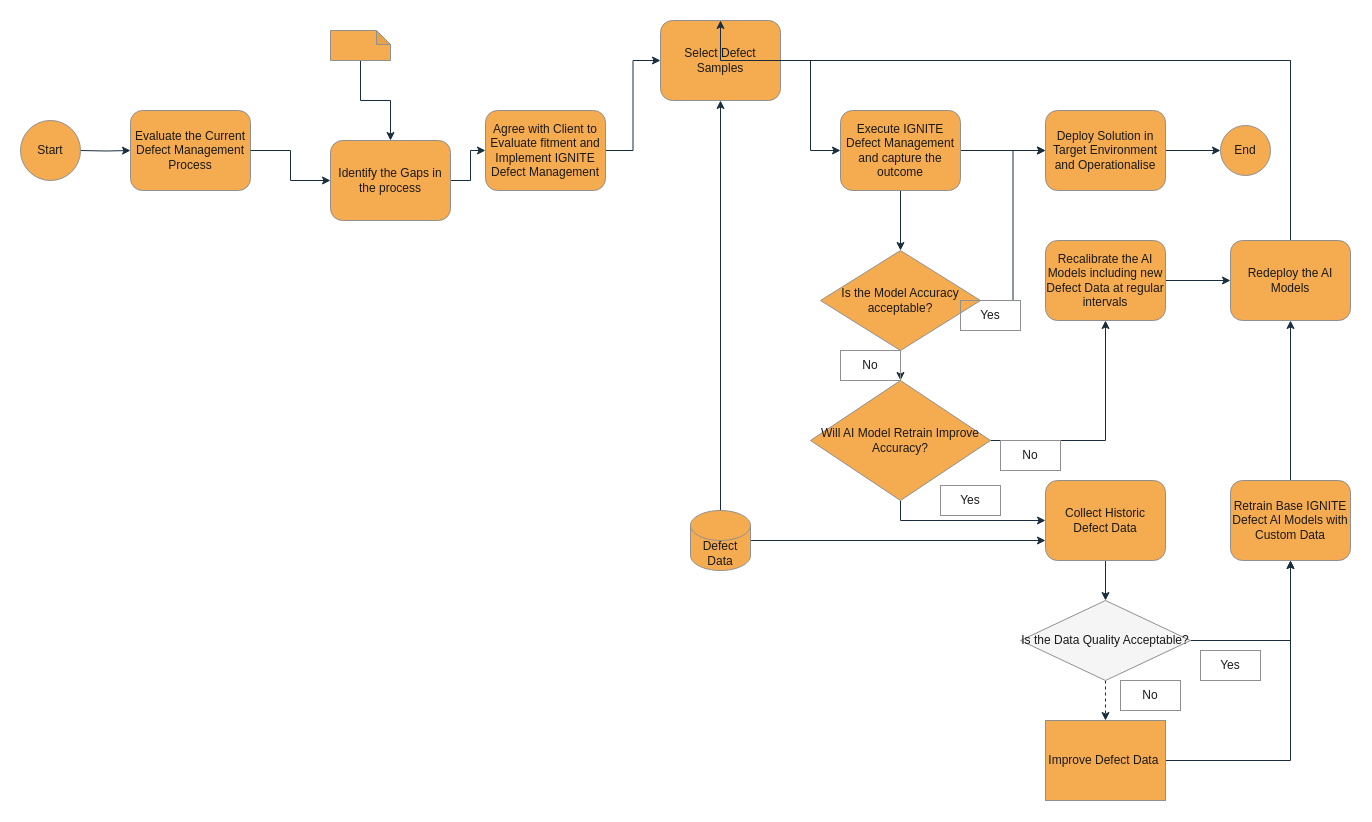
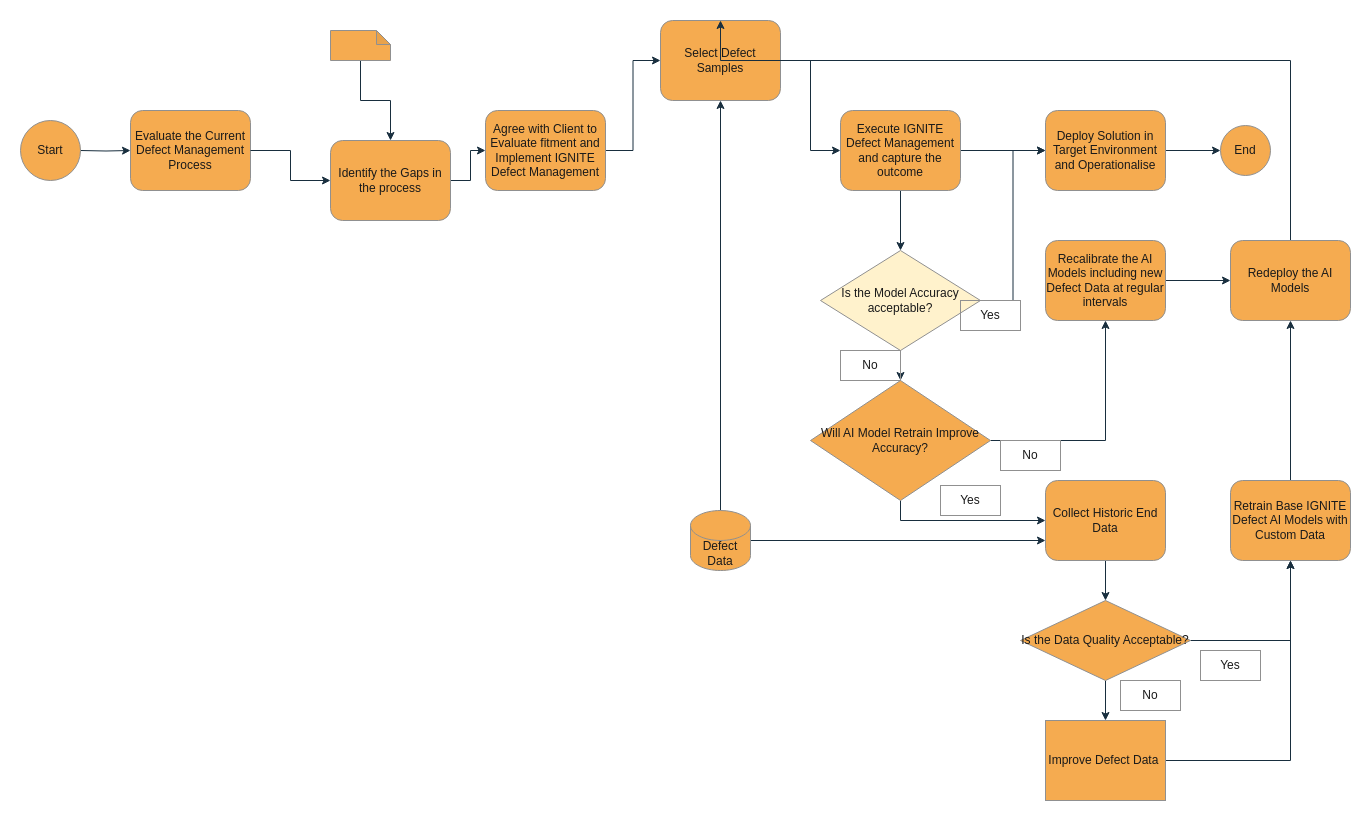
(901, 301) -> (901, 301)
(1106, 521) -> (1106, 521)
(1106, 641) -> (1106, 641)
(1106, 696) -> (1106, 696)
